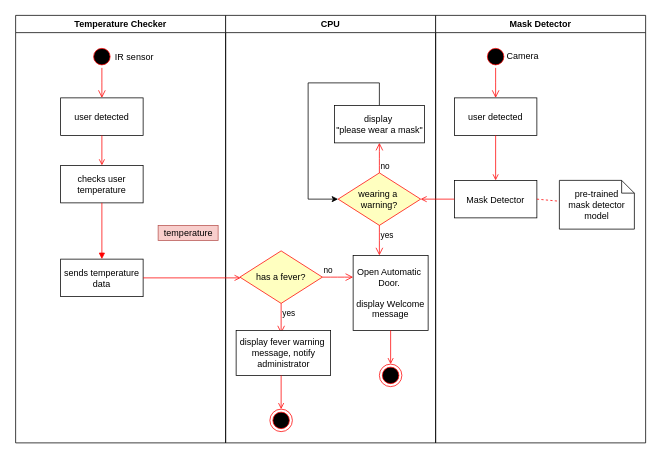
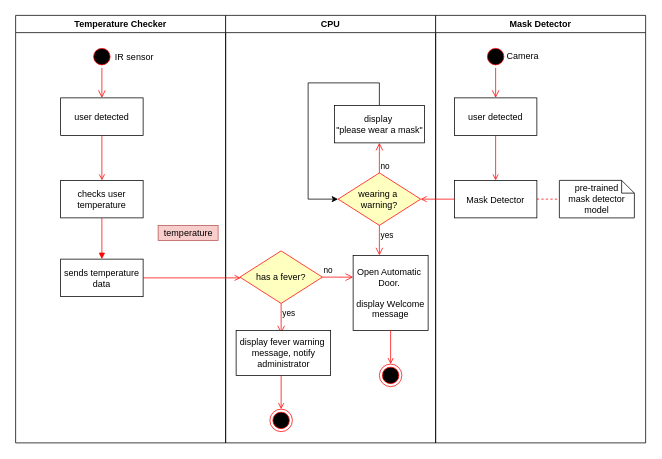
(102, 184) -> (102, 199)
(597, 205) -> (597, 199)
